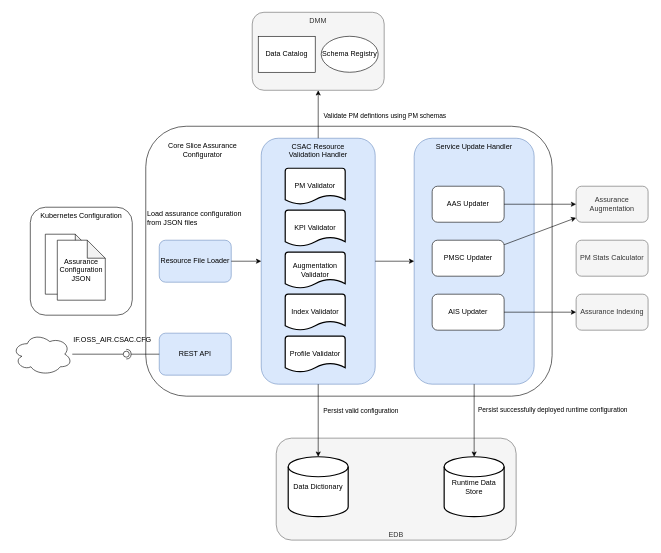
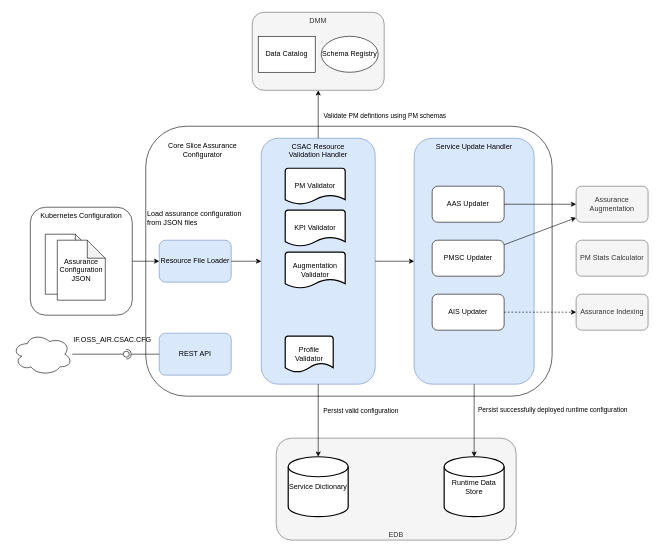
none -> (153, 261)
(315, 312) -> none
(538, 312) -> (538, 312)
(315, 354) -> (309, 354)
(318, 487) -> (318, 487)
